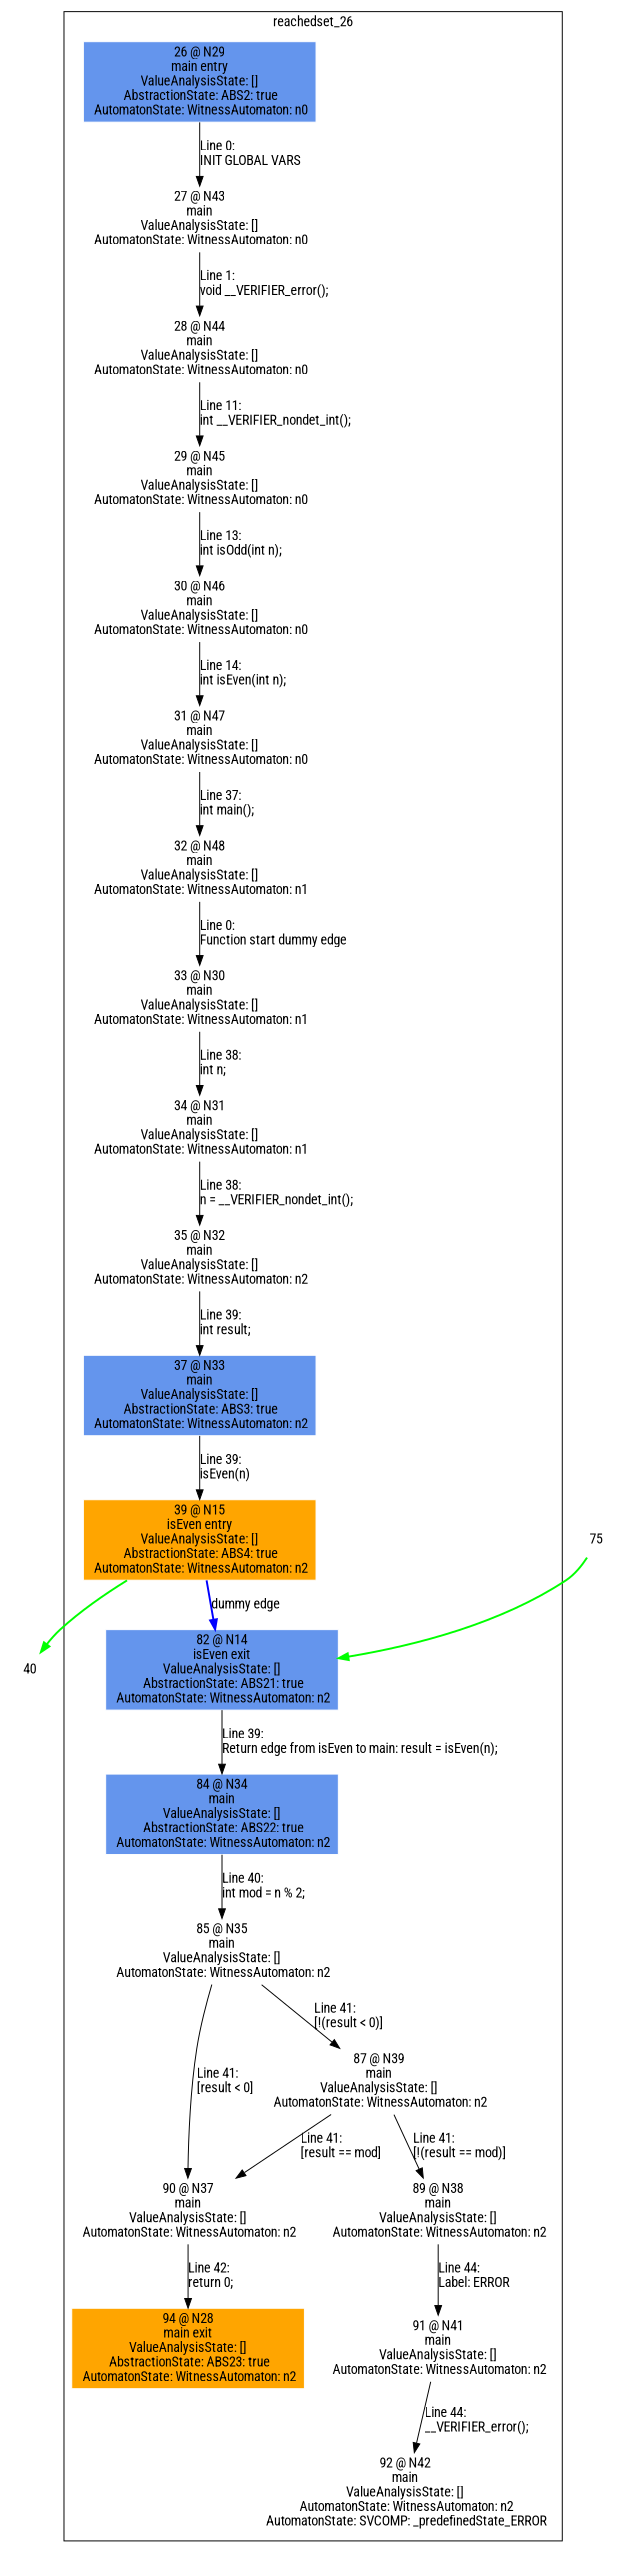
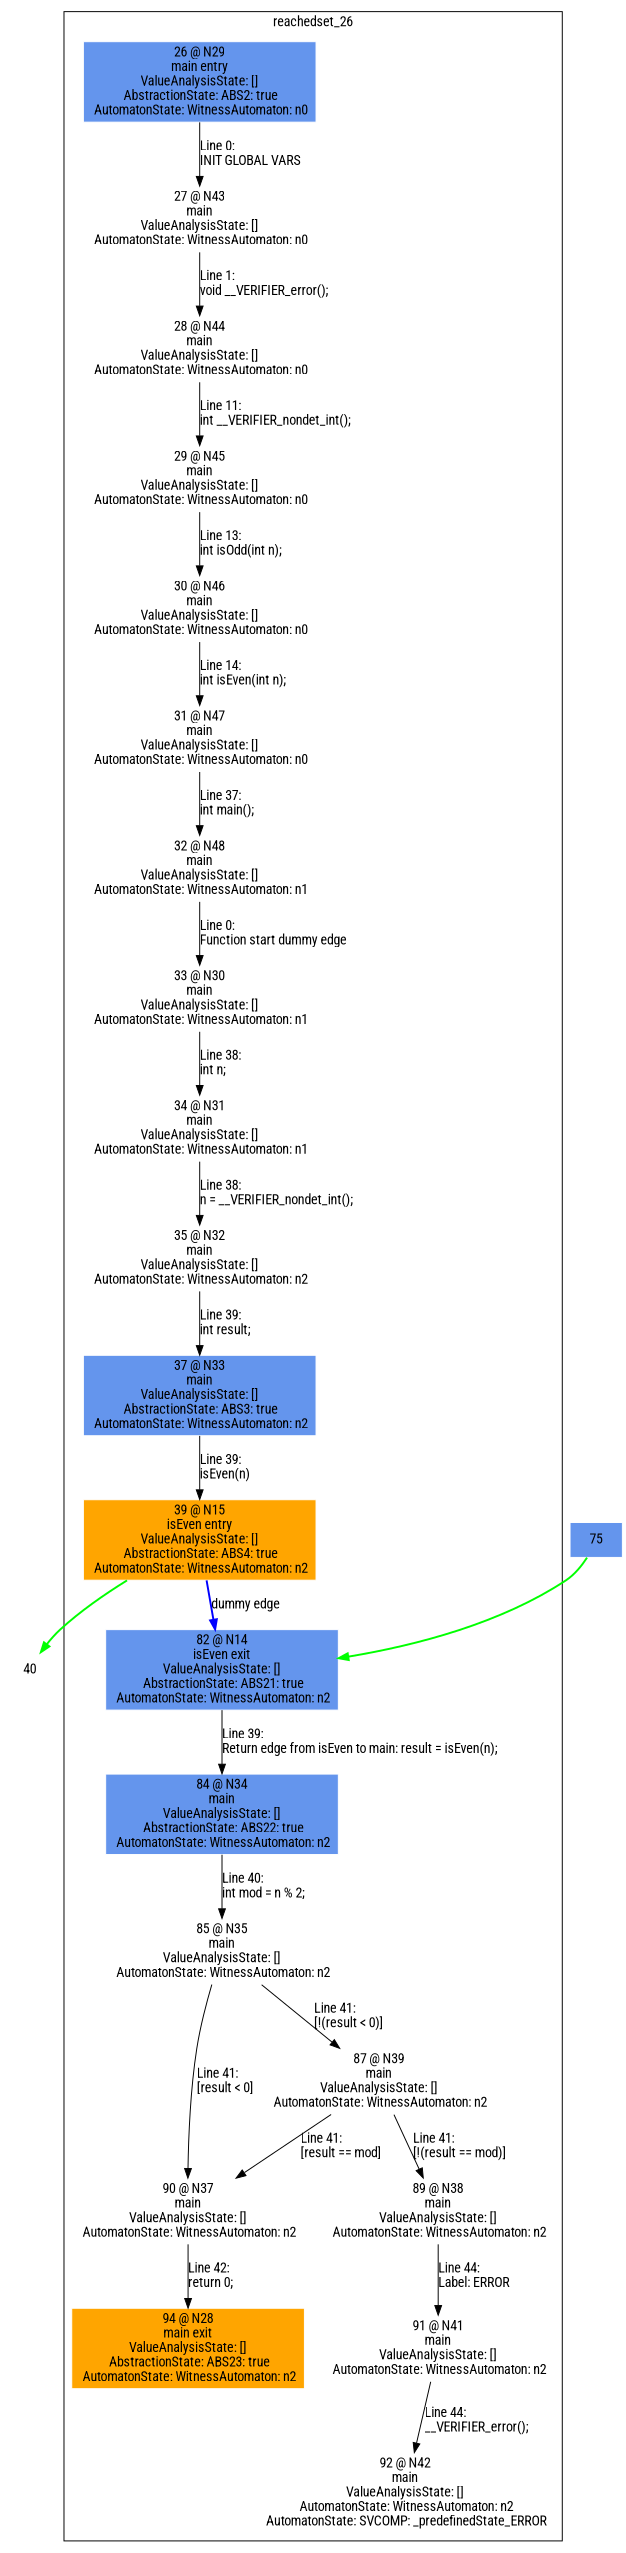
(596, 1540) -> (596, 1540)
